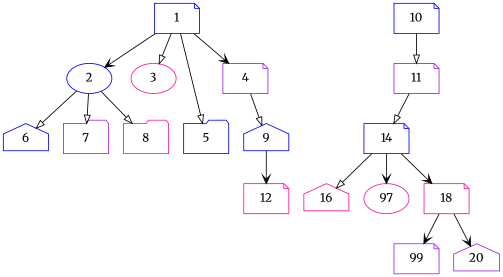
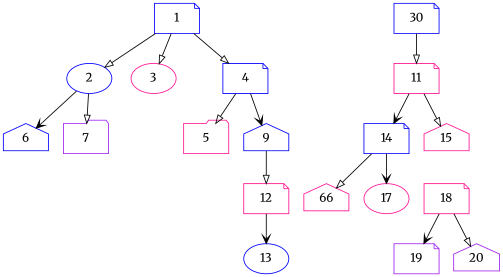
(417, 18) -> (417, 18)
(208, 46) -> (208, 46)
(134, 48) -> (134, 48)
(191, 74) -> (228, 105)
(245, 78) -> (245, 78)
(417, 78) -> (417, 78)
(403, 105) -> (403, 105)
(255, 106) -> (255, 106)
(59, 107) -> (59, 107)
(146, 139) -> none
(206, 139) -> (206, 139)
none -> (447, 139)
(266, 163) -> (266, 163)
(414, 166) -> none
(326, 199) -> (326, 199)
(386, 199) -> (386, 199)
(460, 226) -> (460, 226)
none -> (266, 259)
(417, 259) -> (417, 259)
